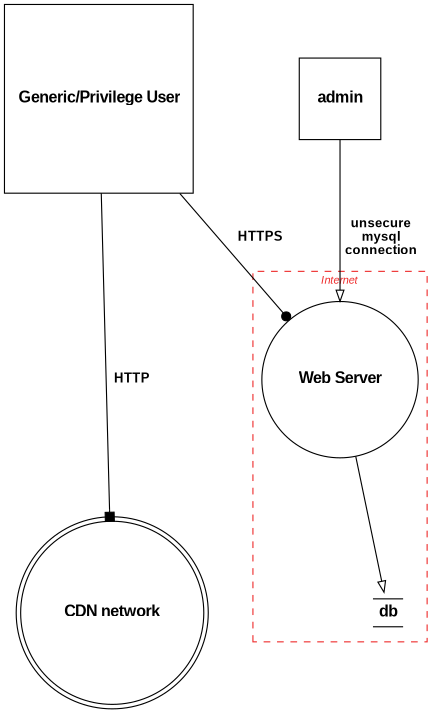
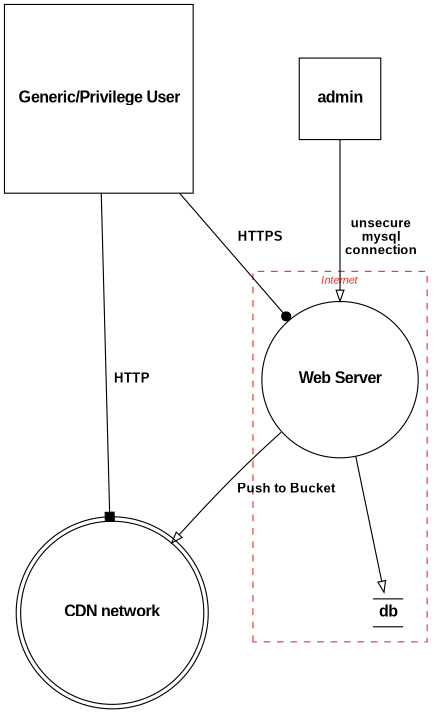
none -> (229, 482)
